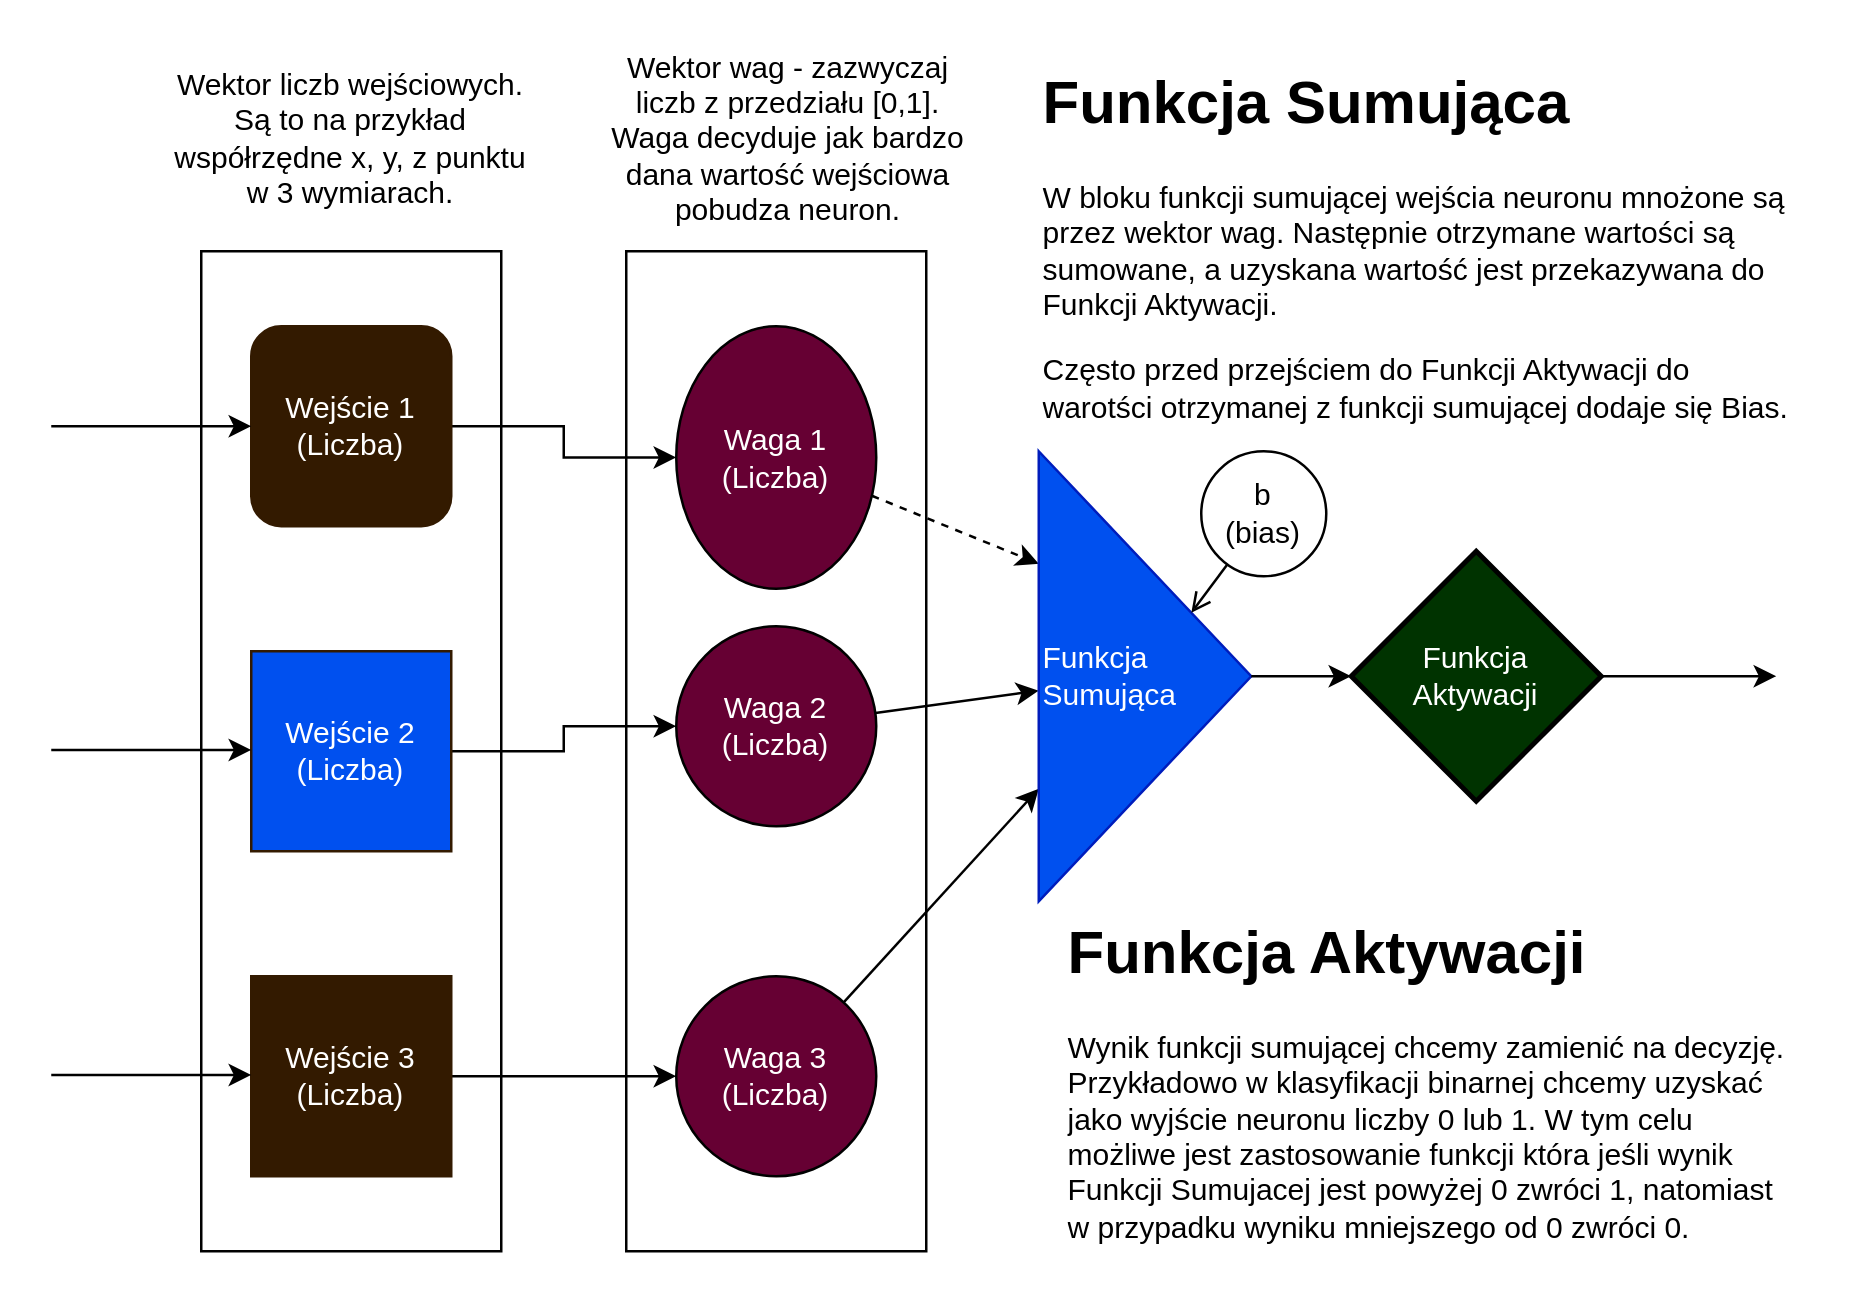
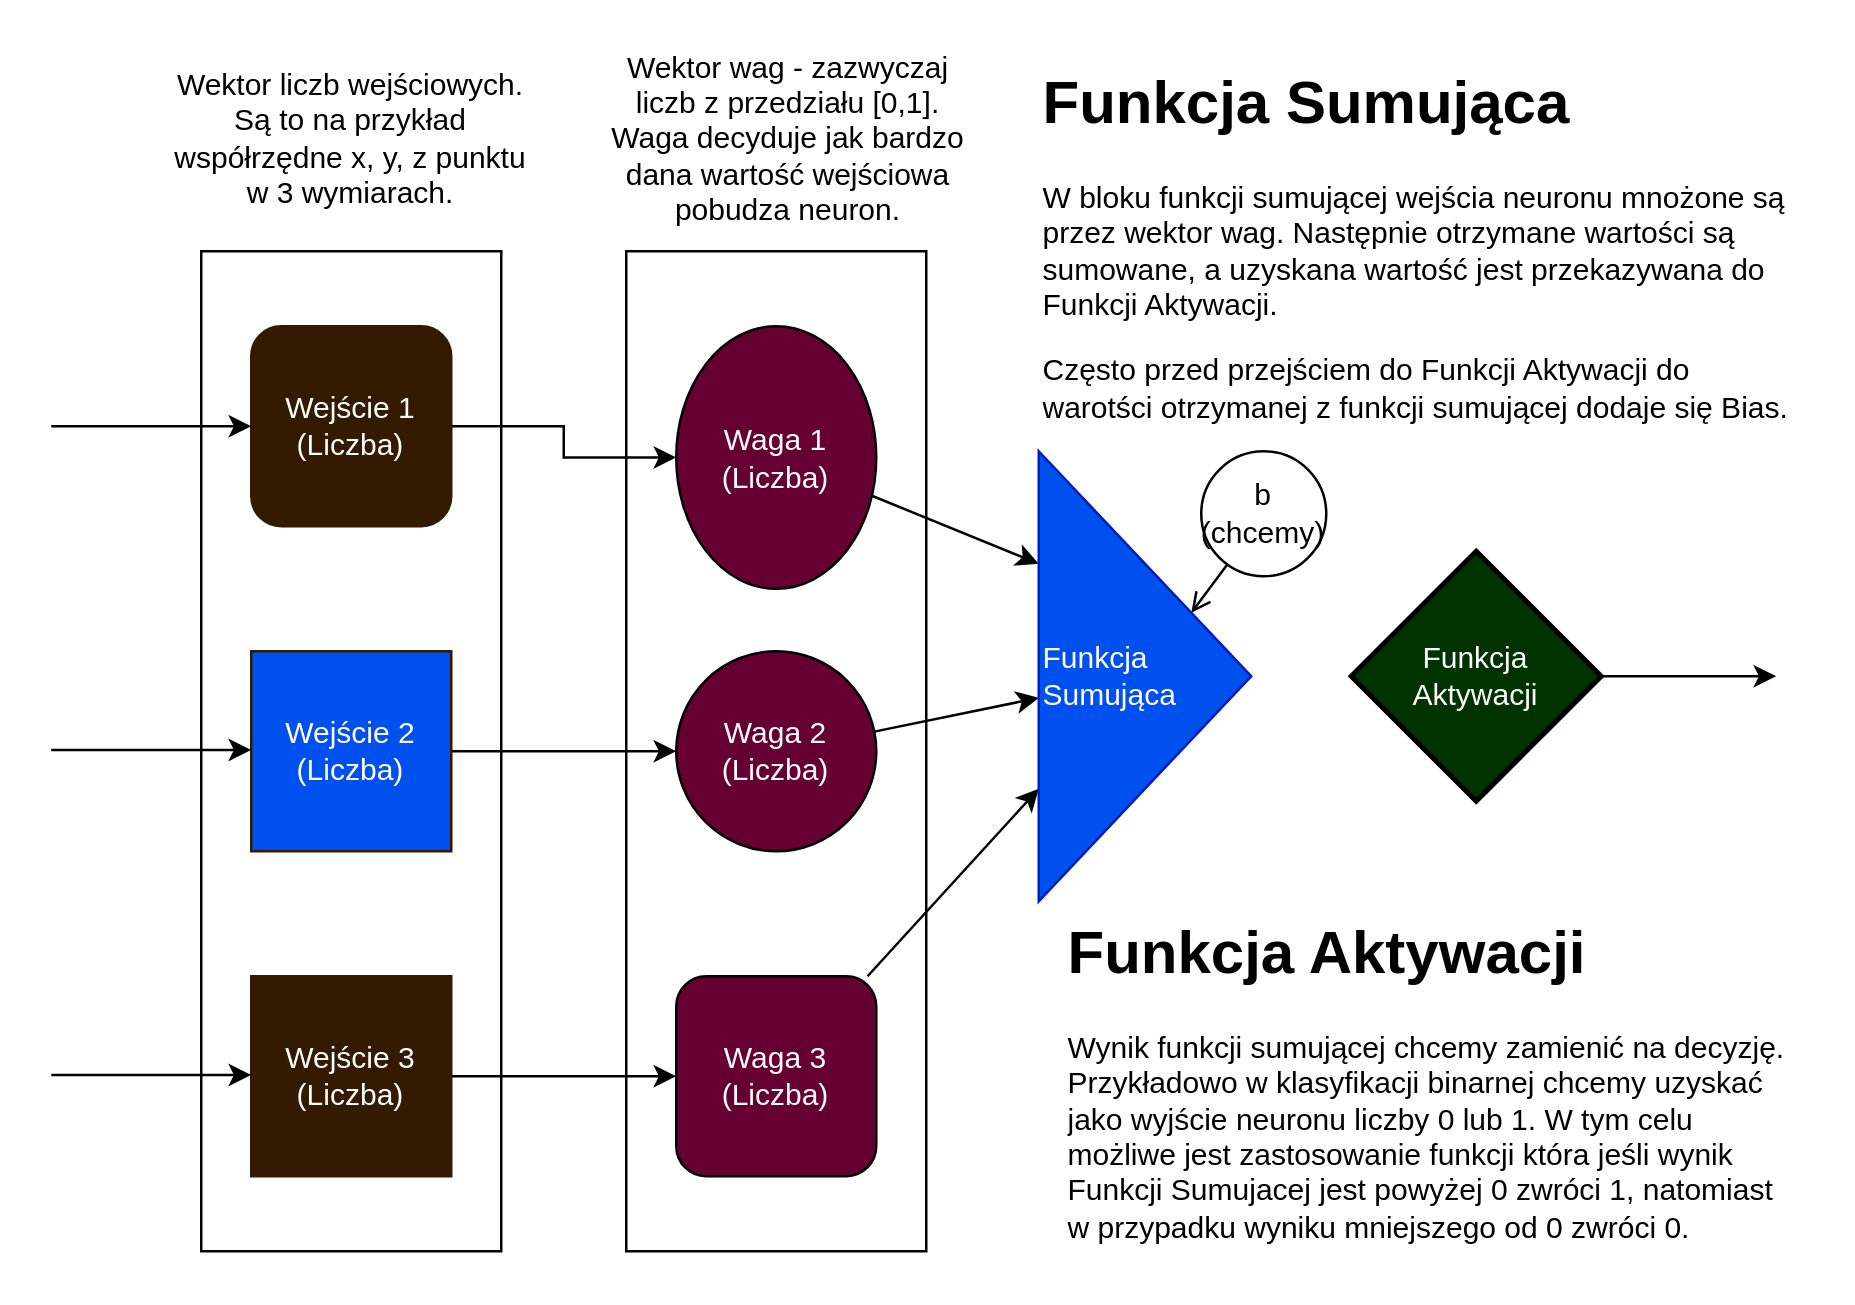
(1264, 514) -> (1264, 514)
(950, 528) -> (950, 528)
(1293, 676) -> none
(776, 726) -> (776, 751)
(776, 1076) -> (776, 1076)
